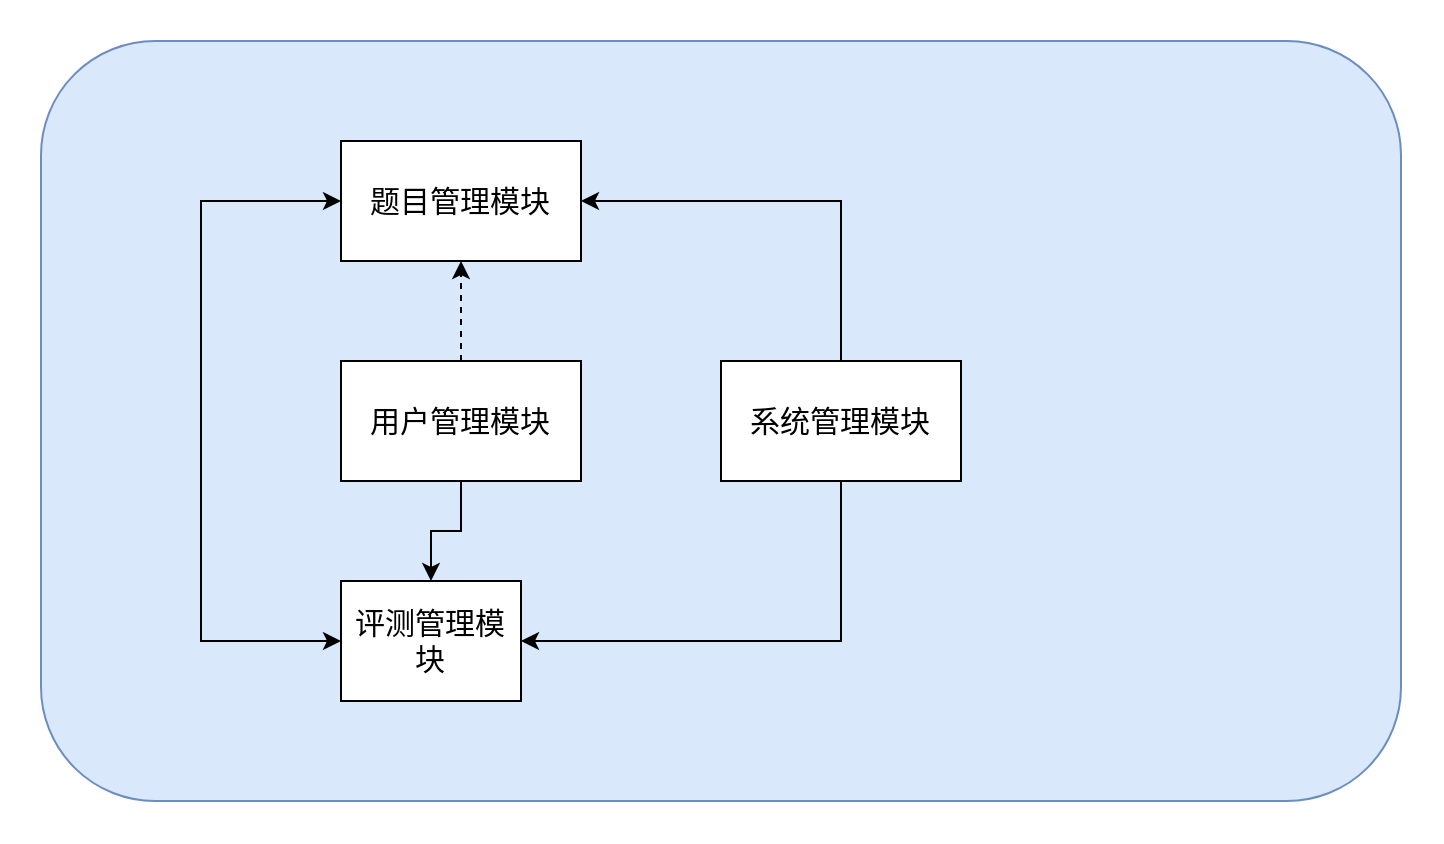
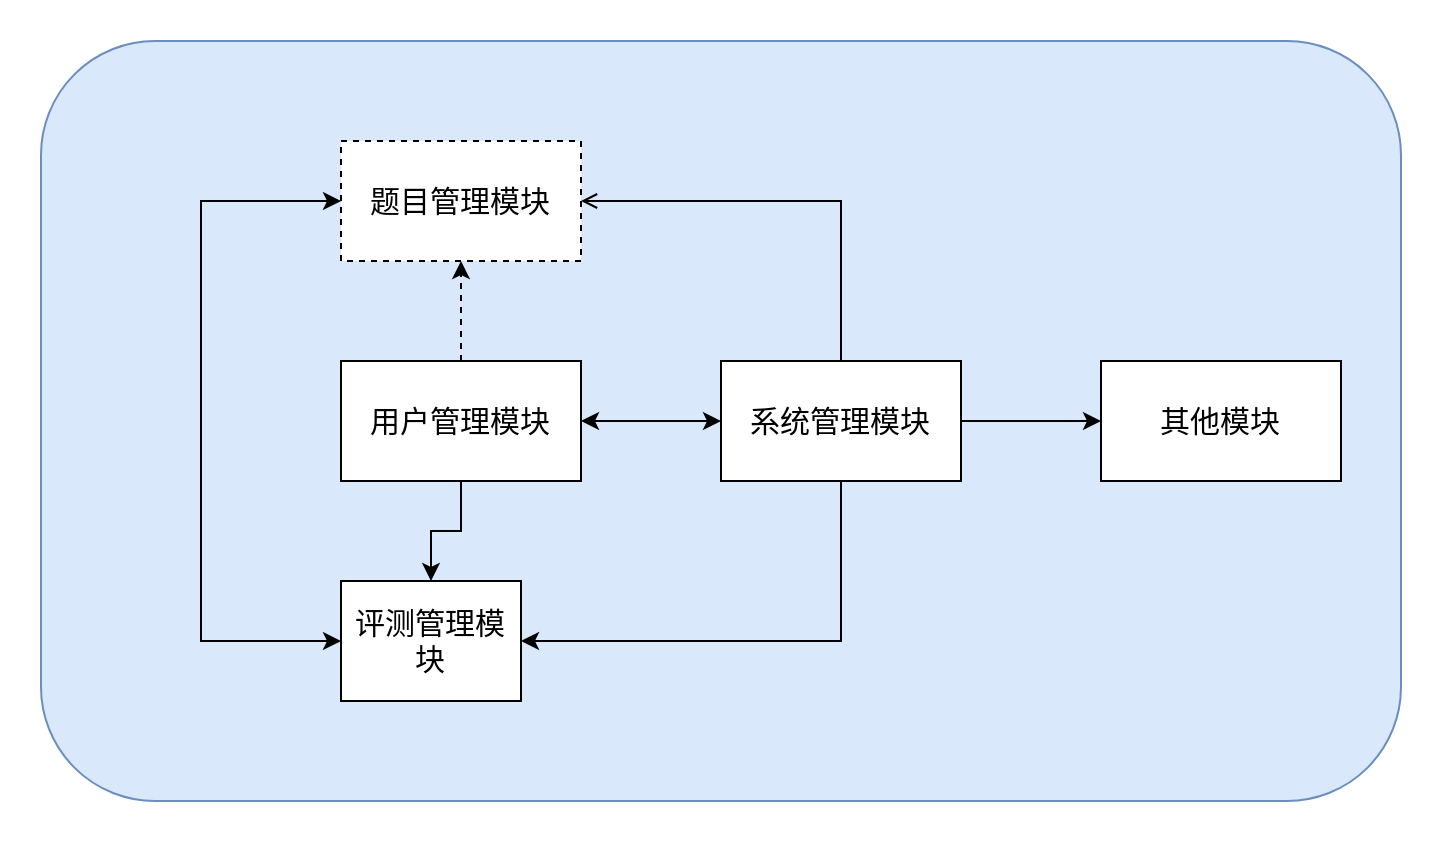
(461, 201) -> (461, 201)
(596, 201) -> (592, 201)
none -> (651, 421)
none -> (1024, 421)
none -> (1221, 421)
